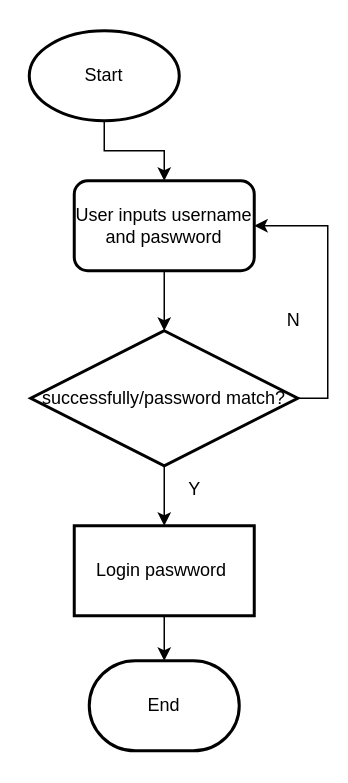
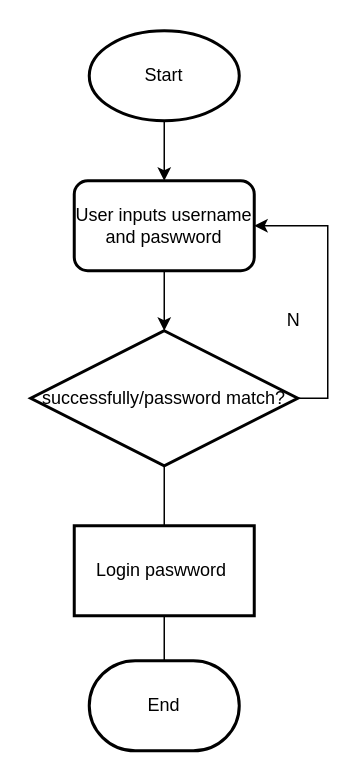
(104, 76) -> (164, 76)
(194, 490) -> none
(164, 514) -> (164, 518)
(164, 649) -> (164, 653)
